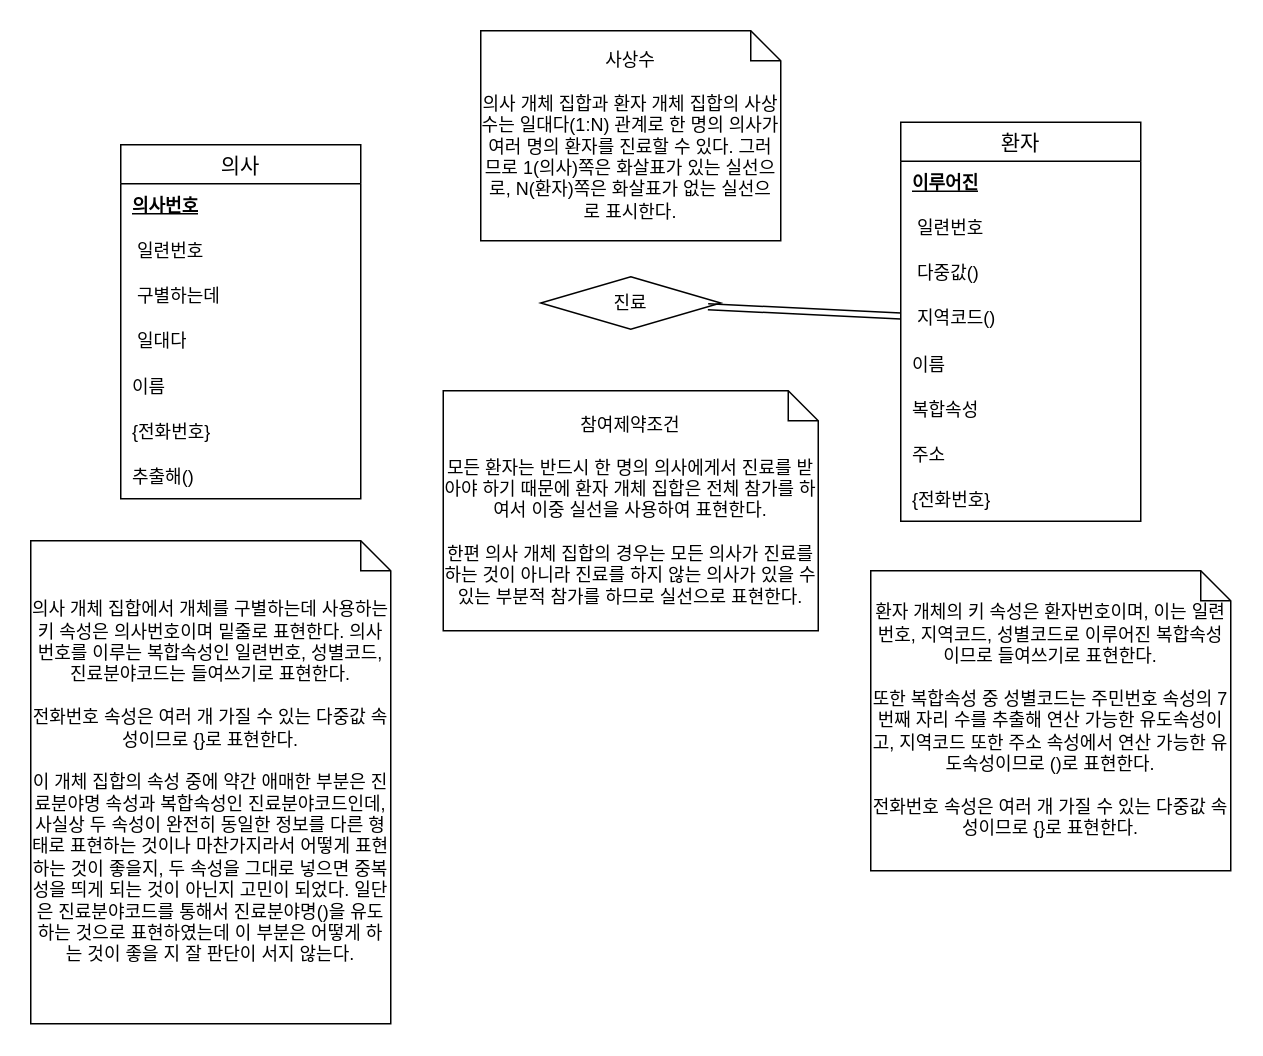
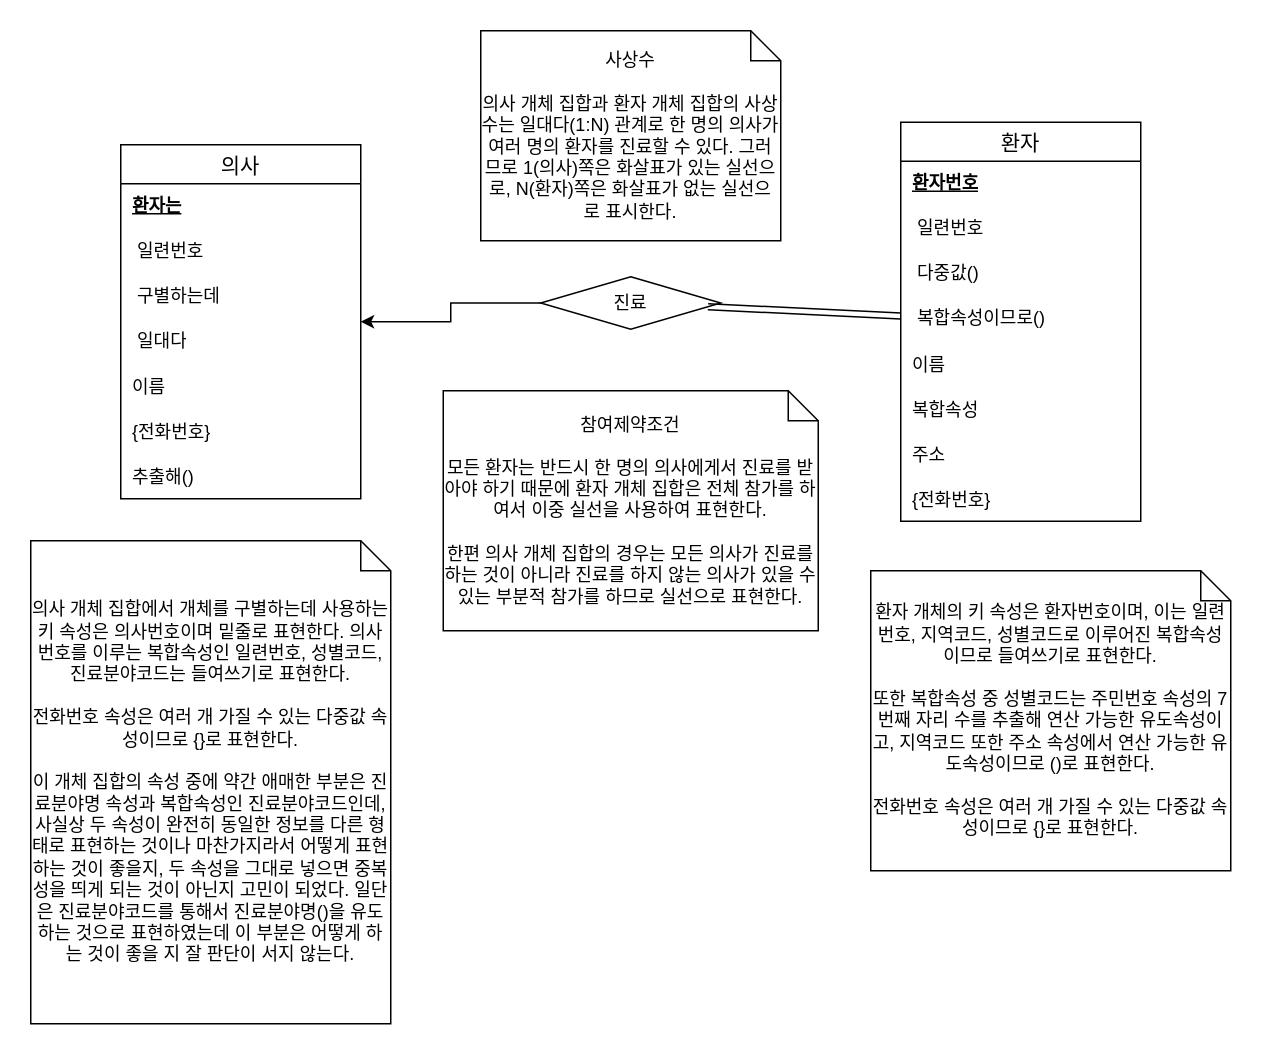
(949, 184) -> (949, 184)
(169, 206) -> (160, 206)
none -> (451, 307)
(959, 319) -> (986, 319)
